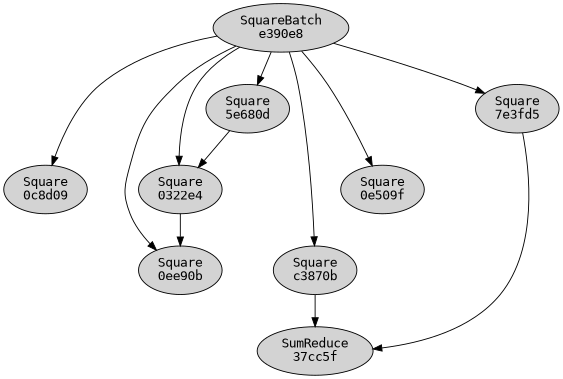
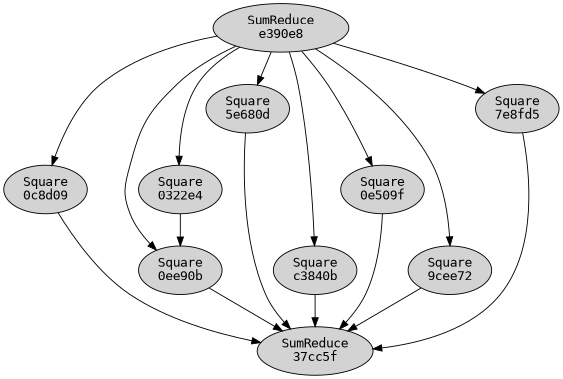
(281, 28) -> (281, 28)
(517, 109) -> (517, 109)
(217, 146) -> (249, 232)
(315, 270) -> (315, 270)
none -> (450, 270)
none -> (374, 272)
none -> (139, 300)
none -> (242, 307)
